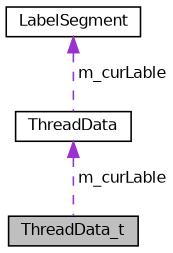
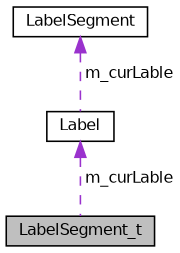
(73, 126) -> (80, 126)
(73, 231) -> (80, 231)
